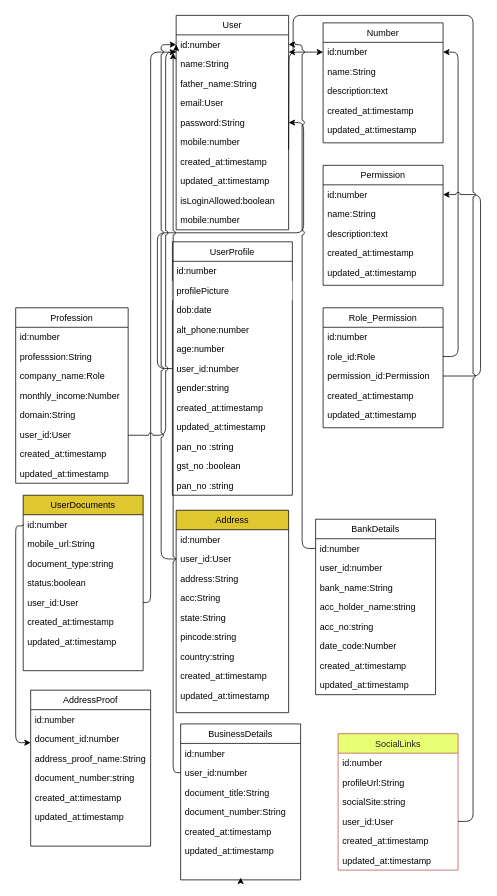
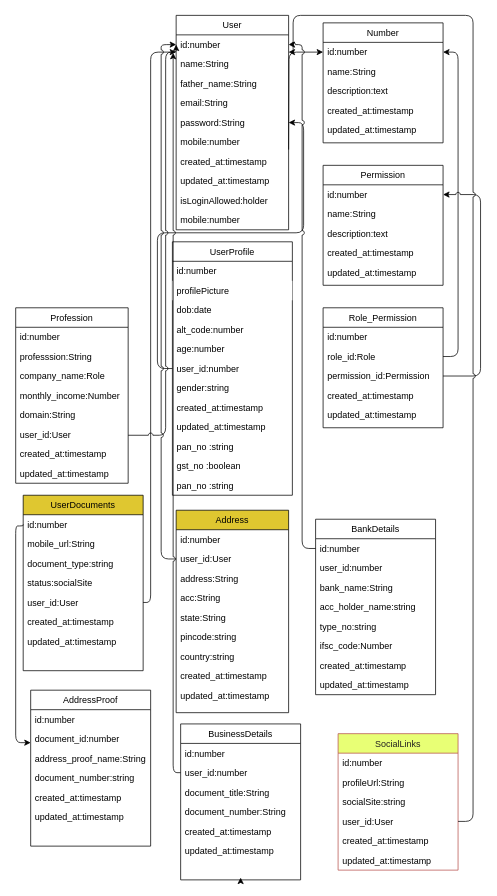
(202, 104) -> (206, 104)
(228, 201) -> (226, 201)
(214, 330) -> (212, 330)
(60, 584) -> (65, 584)
(350, 627) -> (352, 627)
(359, 647) -> (357, 647)
